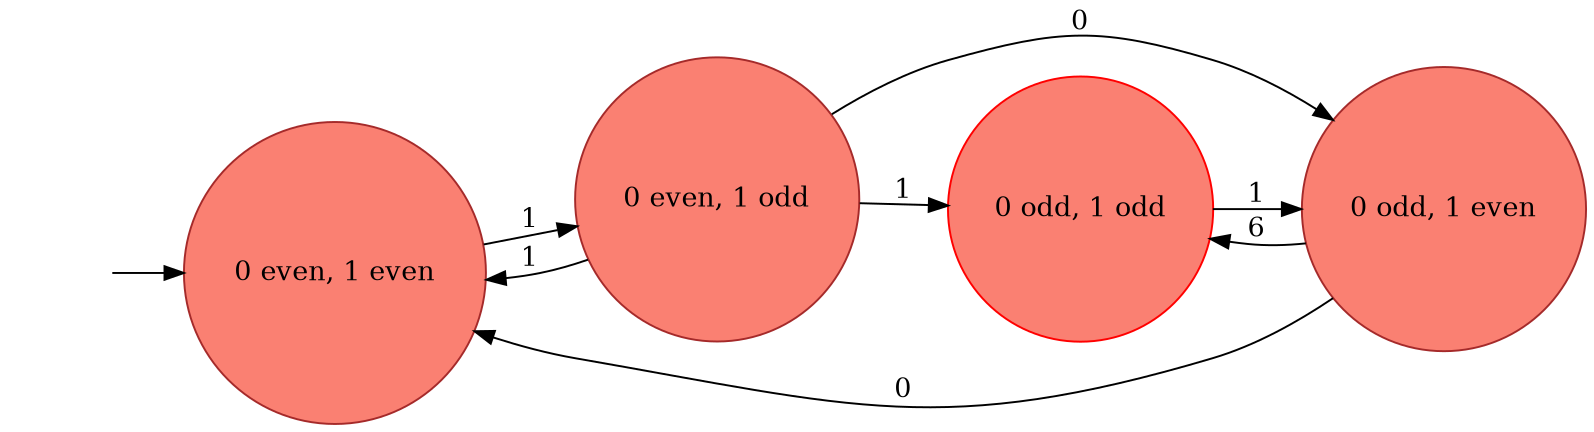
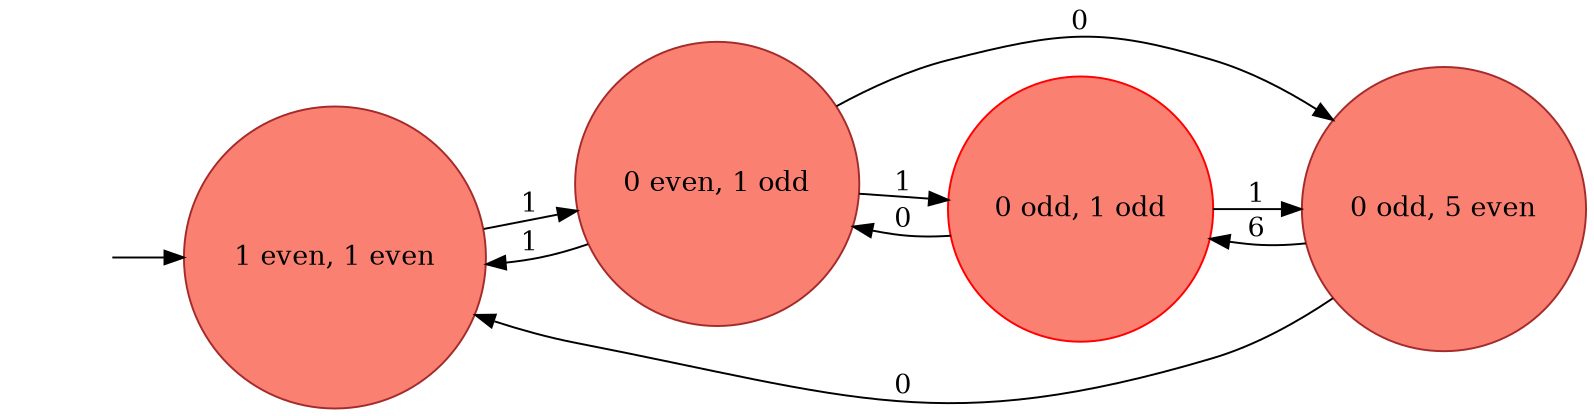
(1444, 209) -> (1444, 209)
none -> (912, 236)
(335, 273) -> (335, 257)
